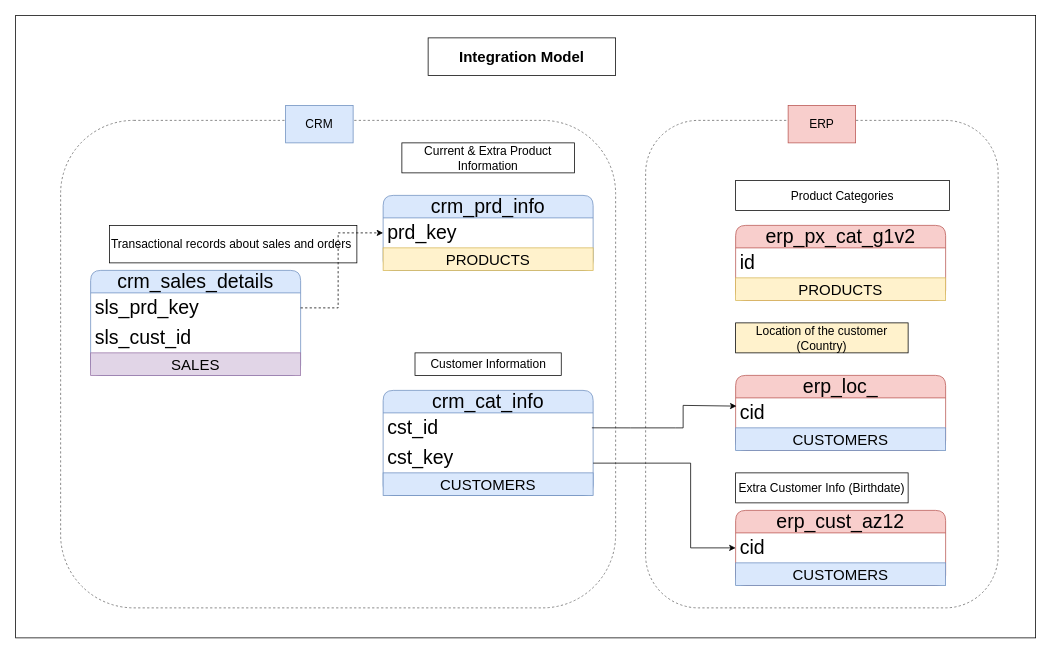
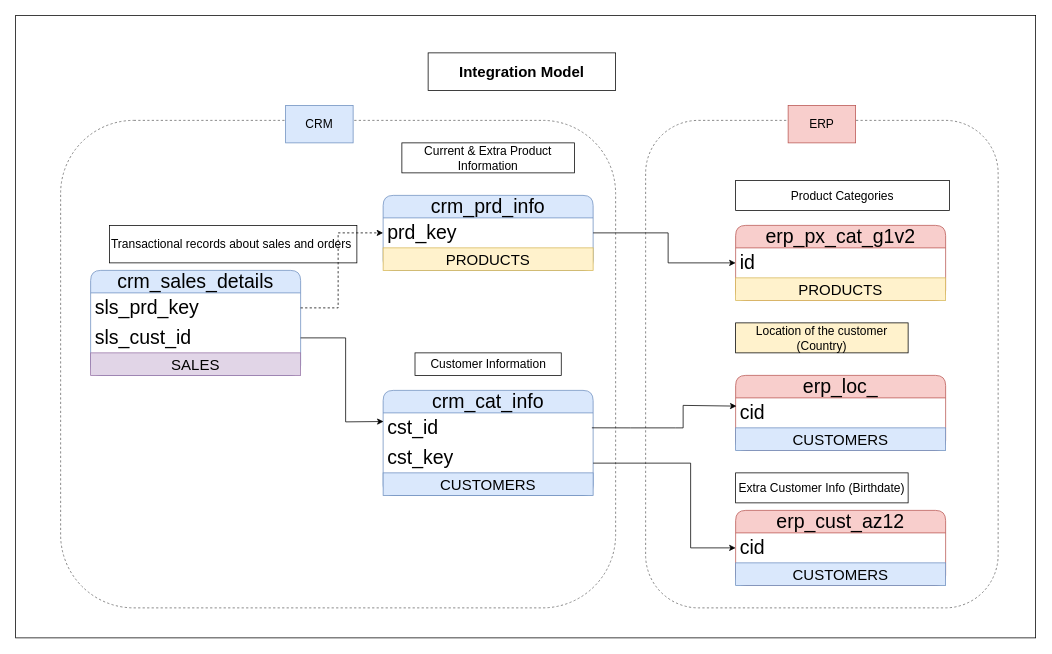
(522, 57) -> (522, 72)
none -> (668, 262)
none -> (345, 395)
